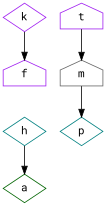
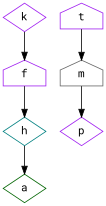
none -> (25, 98)
(82, 131) -> (82, 131)
